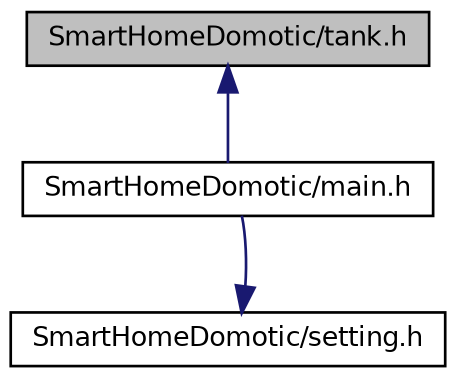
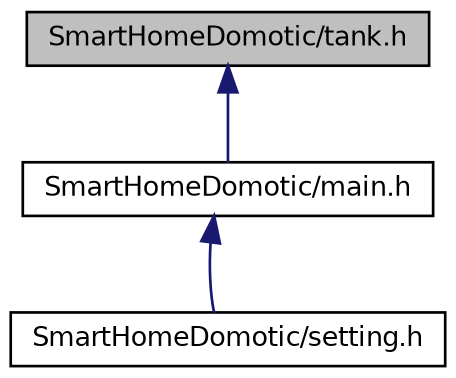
(246, 251) -> (210, 278)
